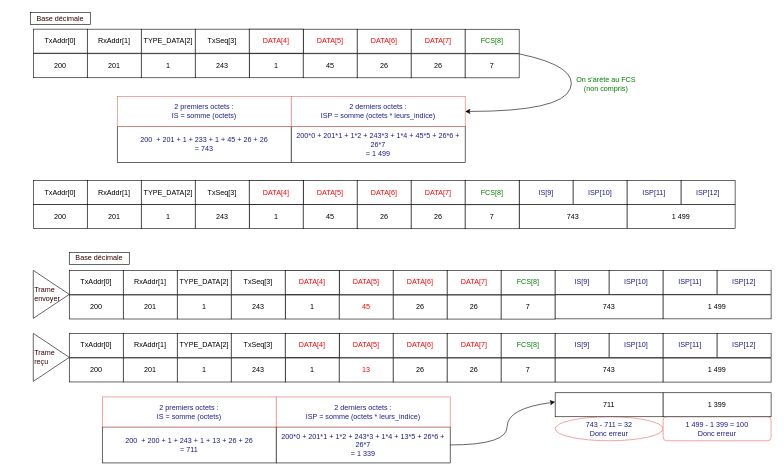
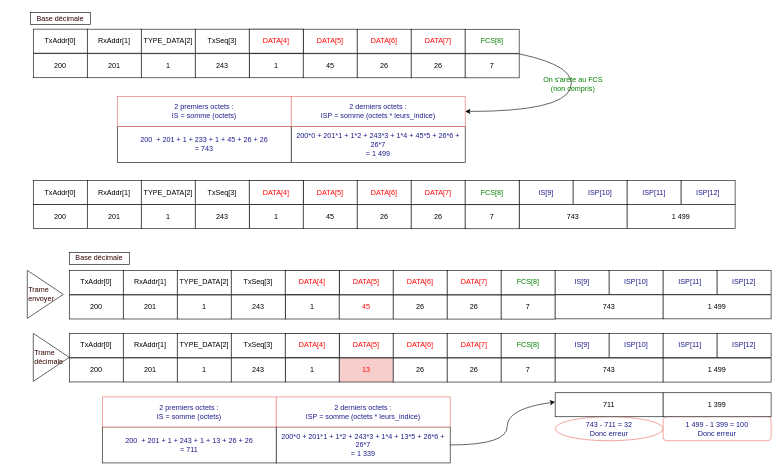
(606, 84) -> (573, 84)
(51, 294) -> (45, 294)
(52, 357) -> (52, 357)
(366, 370) -> (366, 370)
(189, 445) -> (189, 445)
